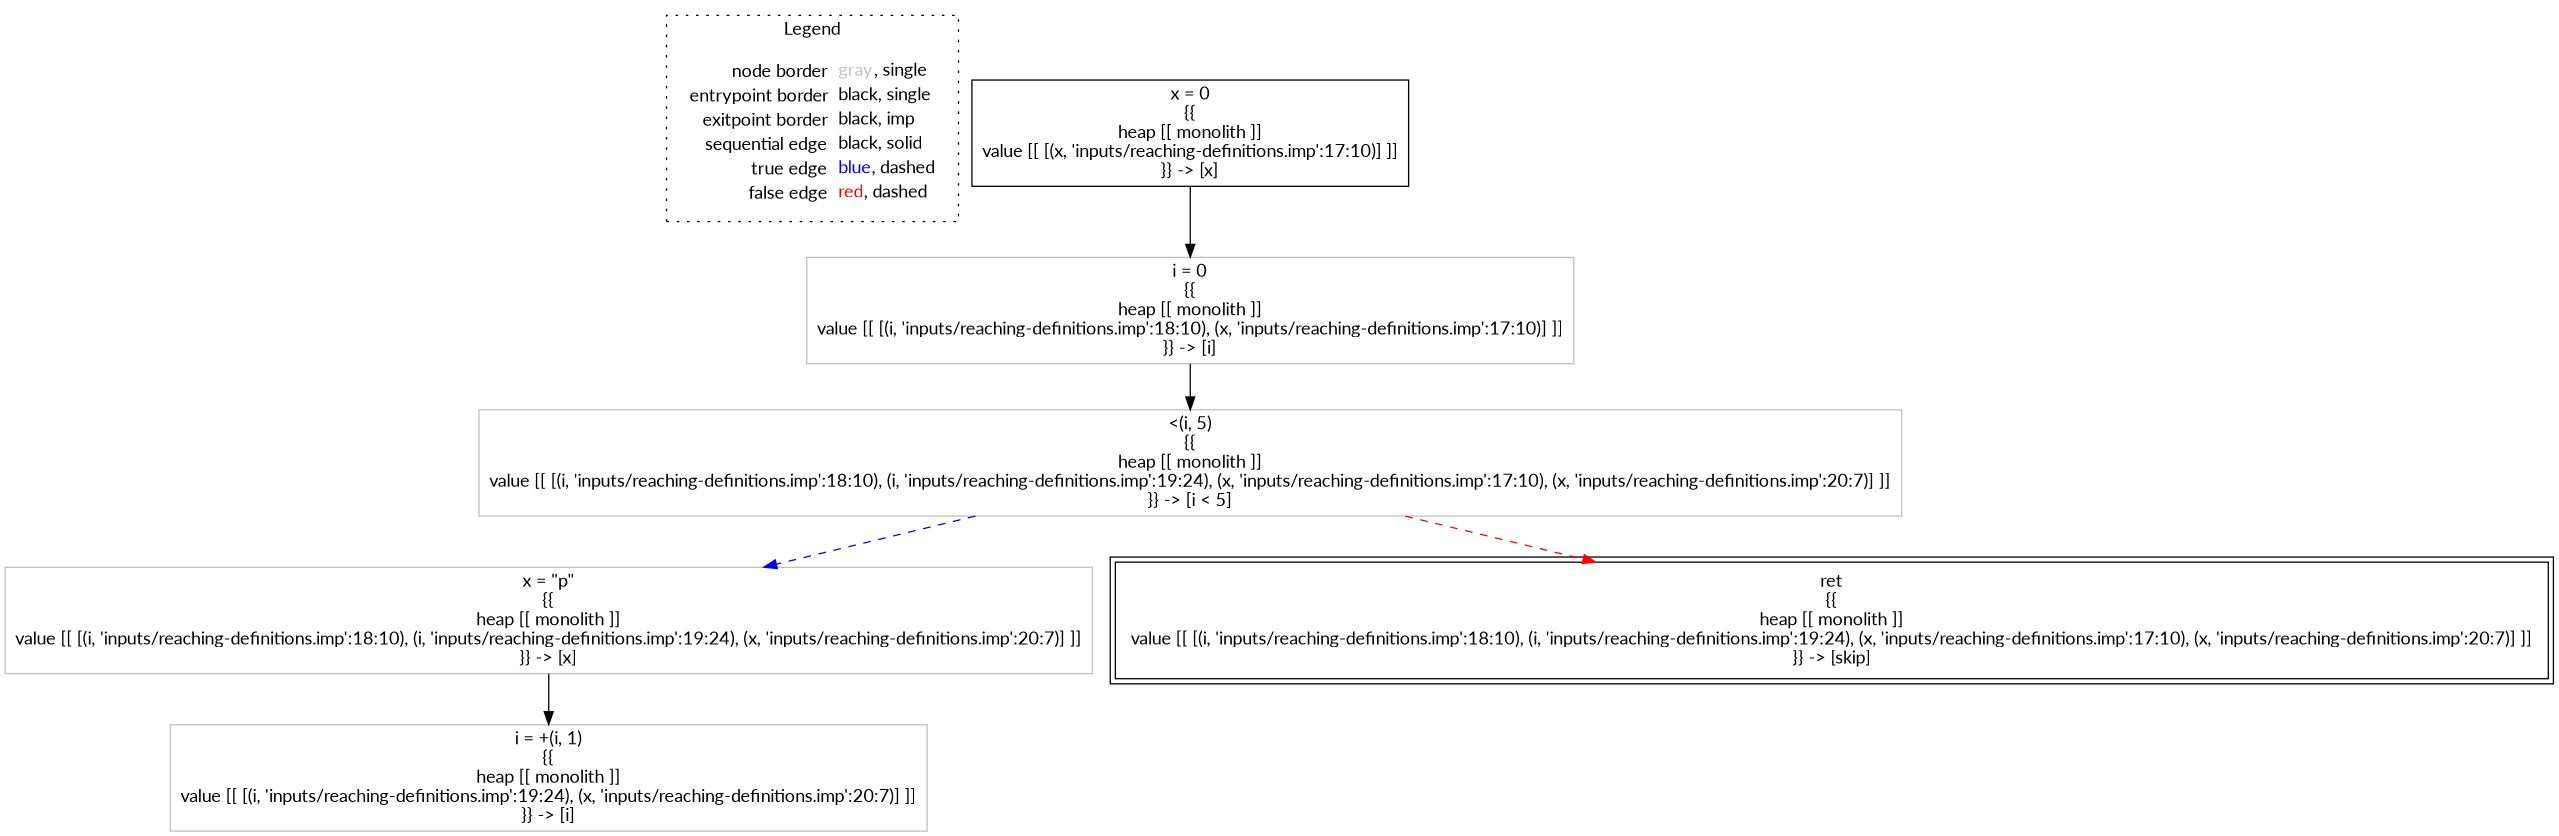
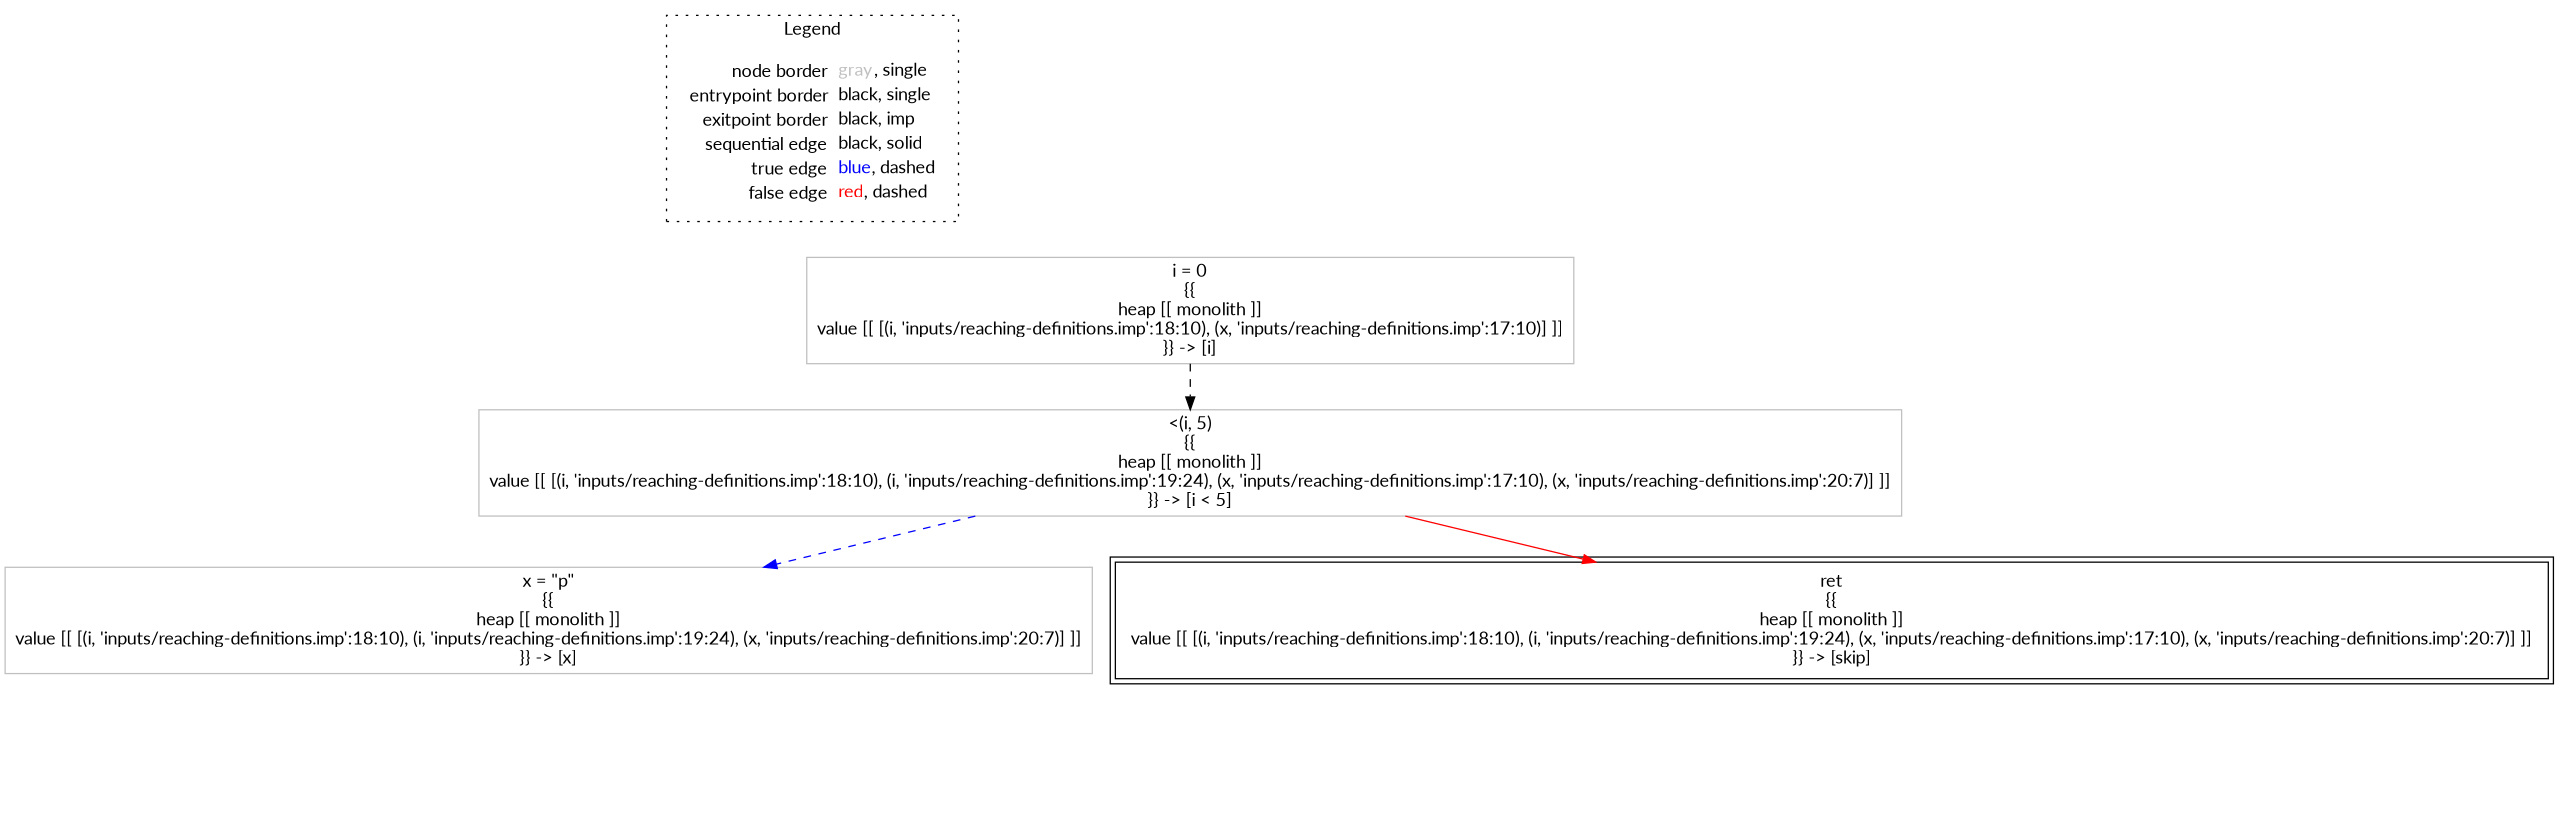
(1190, 133) -> none
(1190, 380) -> (1190, 380)
(1494, 538) -> (1494, 538)
(549, 778) -> none
